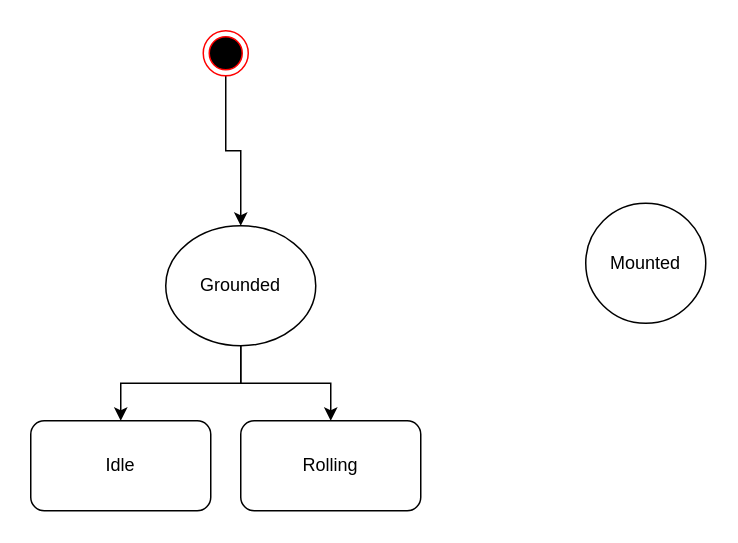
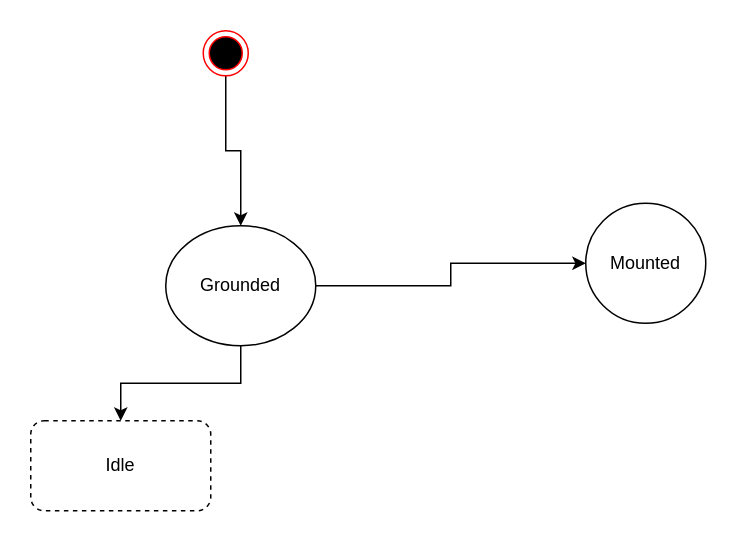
none -> (451, 280)
(300, 383) -> none
(121, 466) -> (121, 466)
(331, 466) -> none
